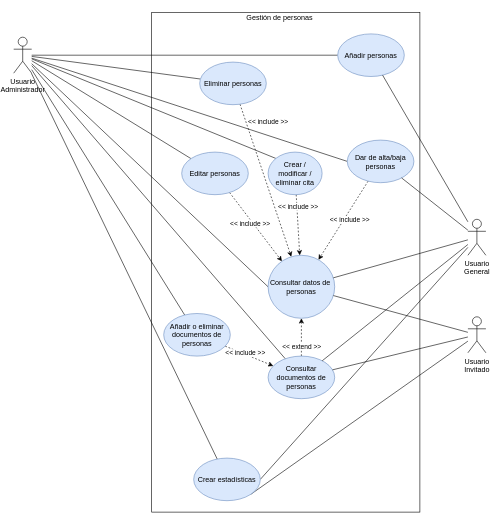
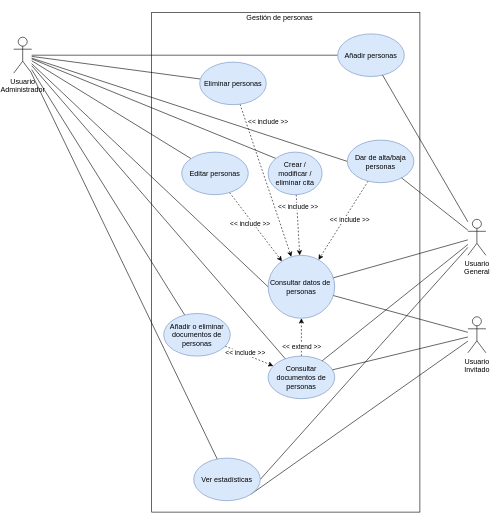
(227, 480) -> (227, 480)
